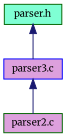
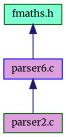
(33, 14) -> (33, 14)
(33, 69) -> (33, 69)
